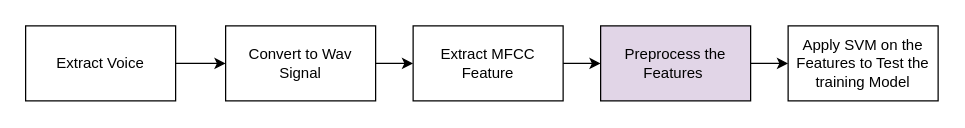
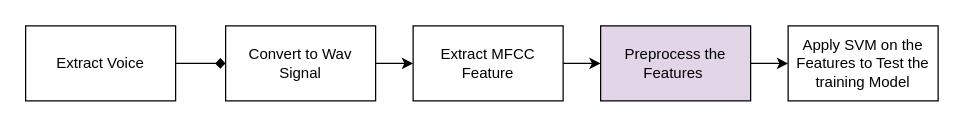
(216, 63) -> (215, 63)
